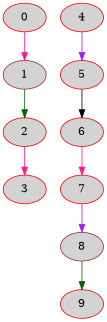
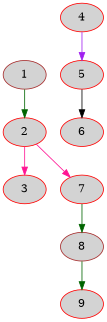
(25, 18) -> none
(82, 157) -> (50, 158)
(82, 214) -> (82, 214)
